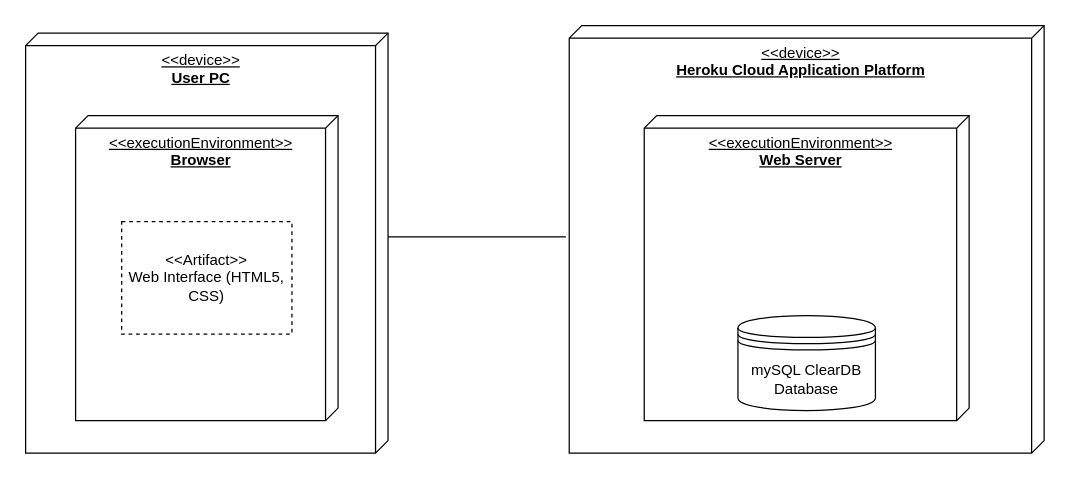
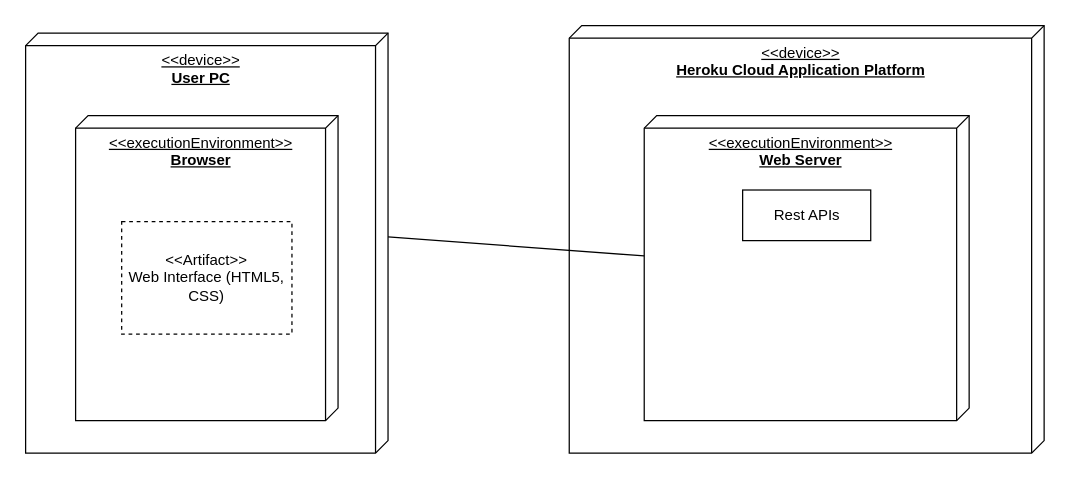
none -> (807, 215)
(480, 237) -> (518, 247)
(807, 363) -> none
